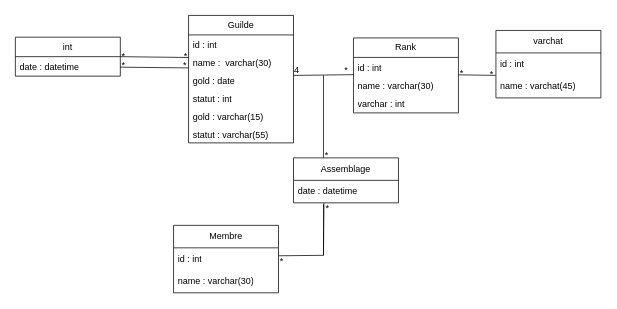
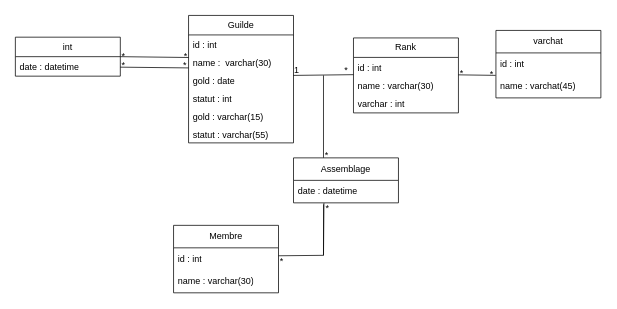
(297, 70) -> (297, 70)
